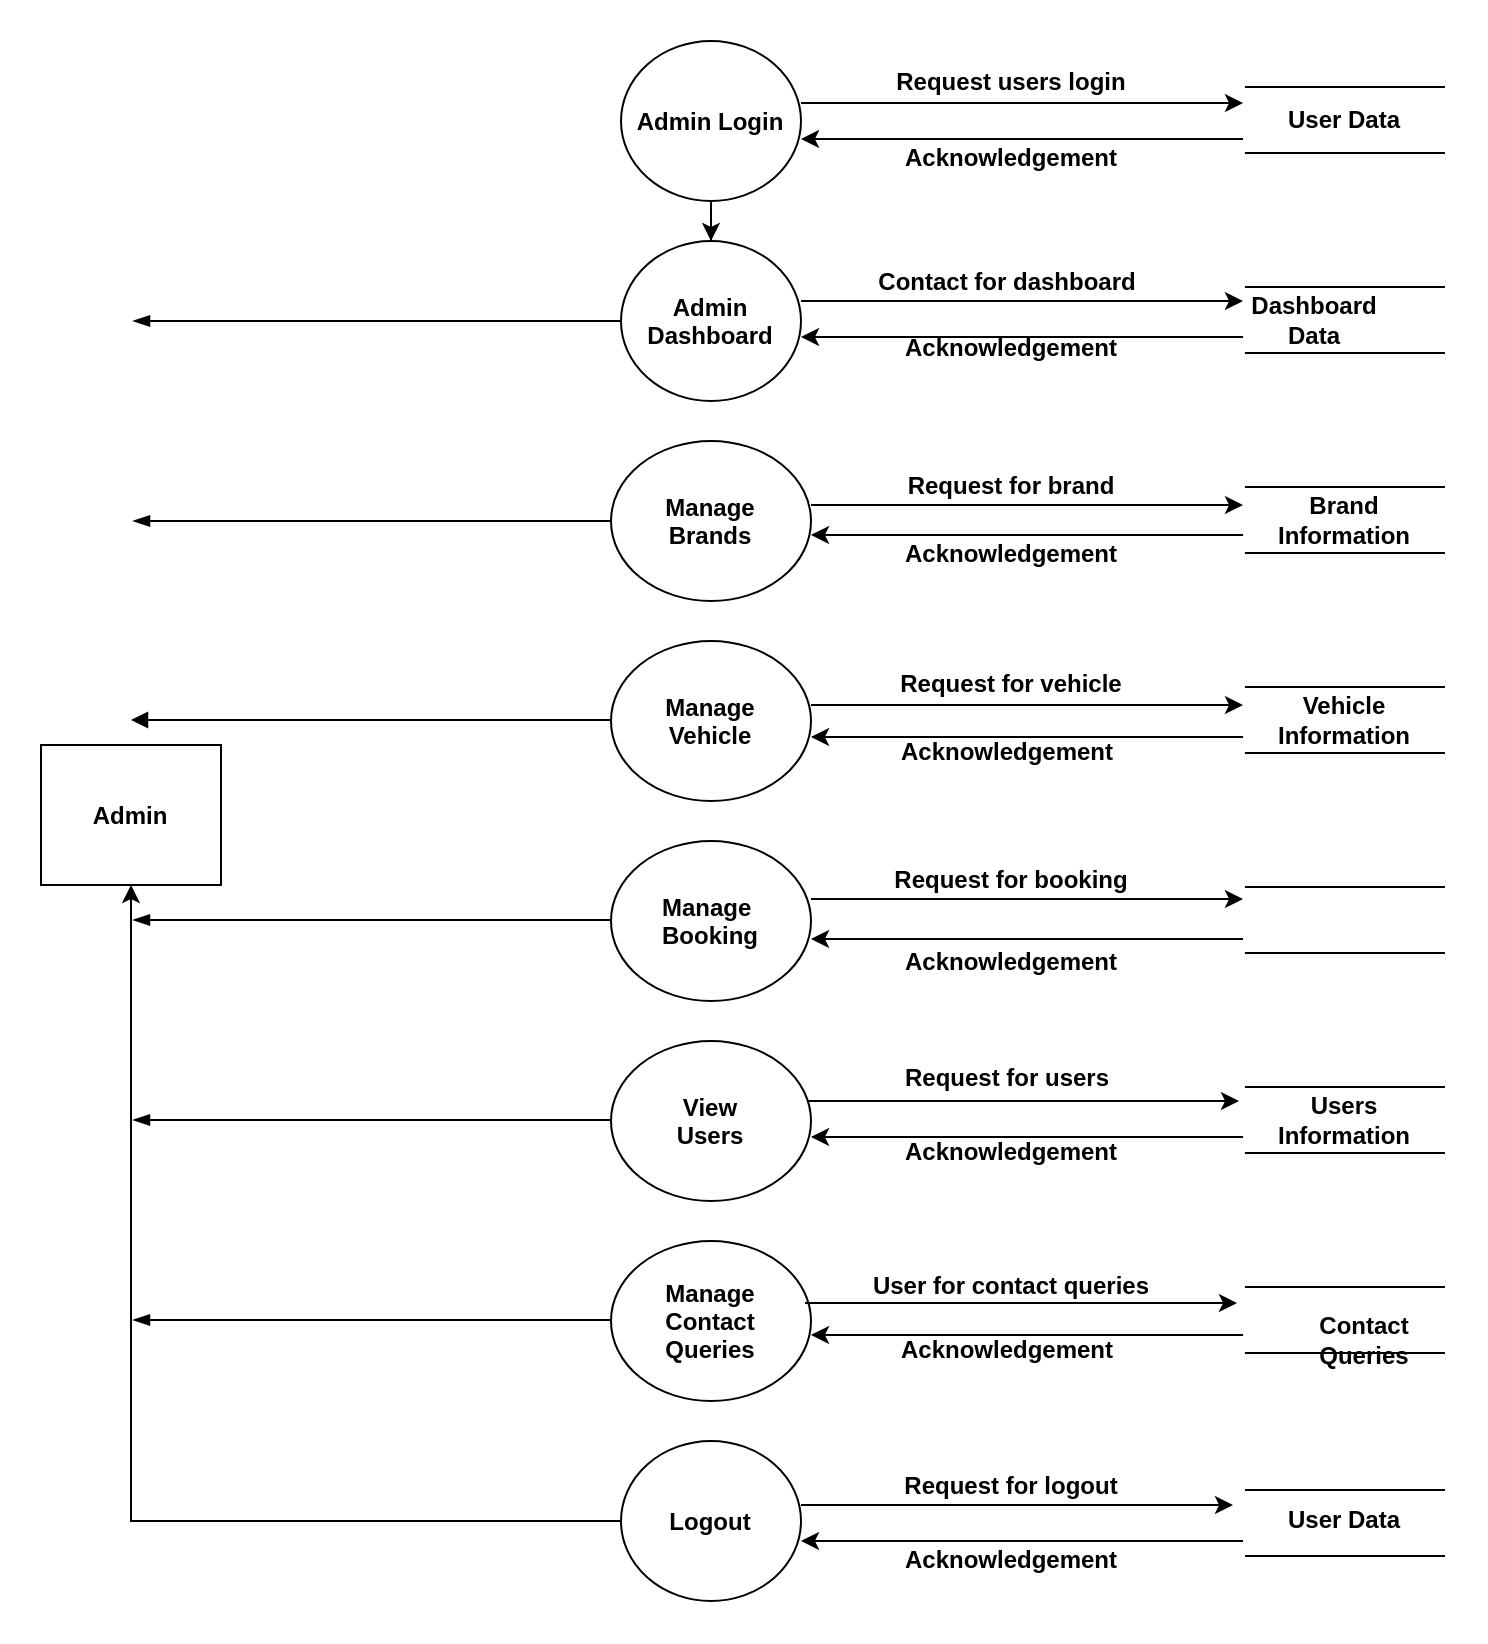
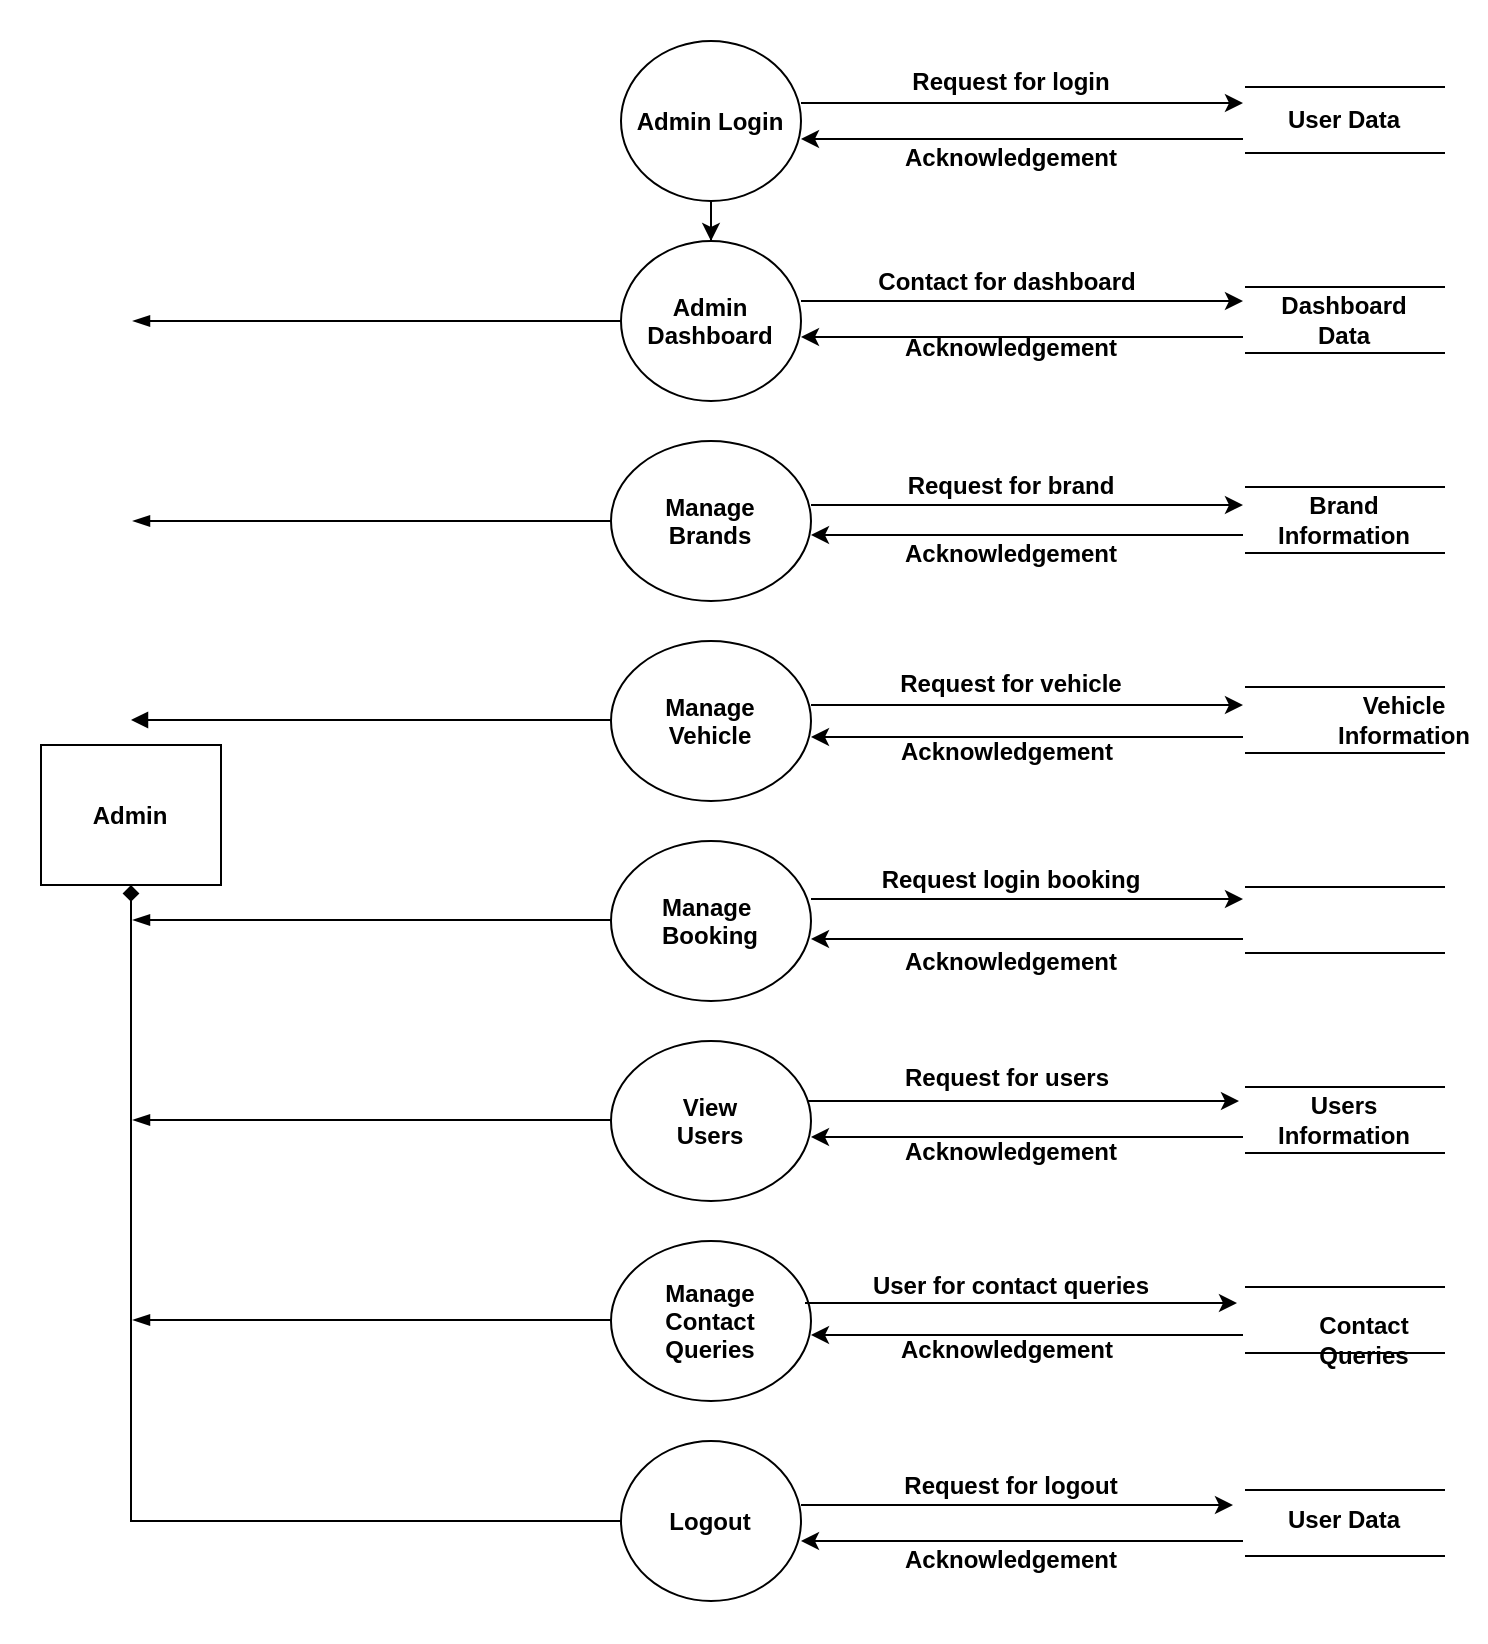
(1012, 83) -> (1012, 83)
(1315, 321) -> (1345, 321)
(1345, 721) -> (1405, 721)
(1012, 881) -> (1012, 881)
(131, 900) -> (131, 901)
